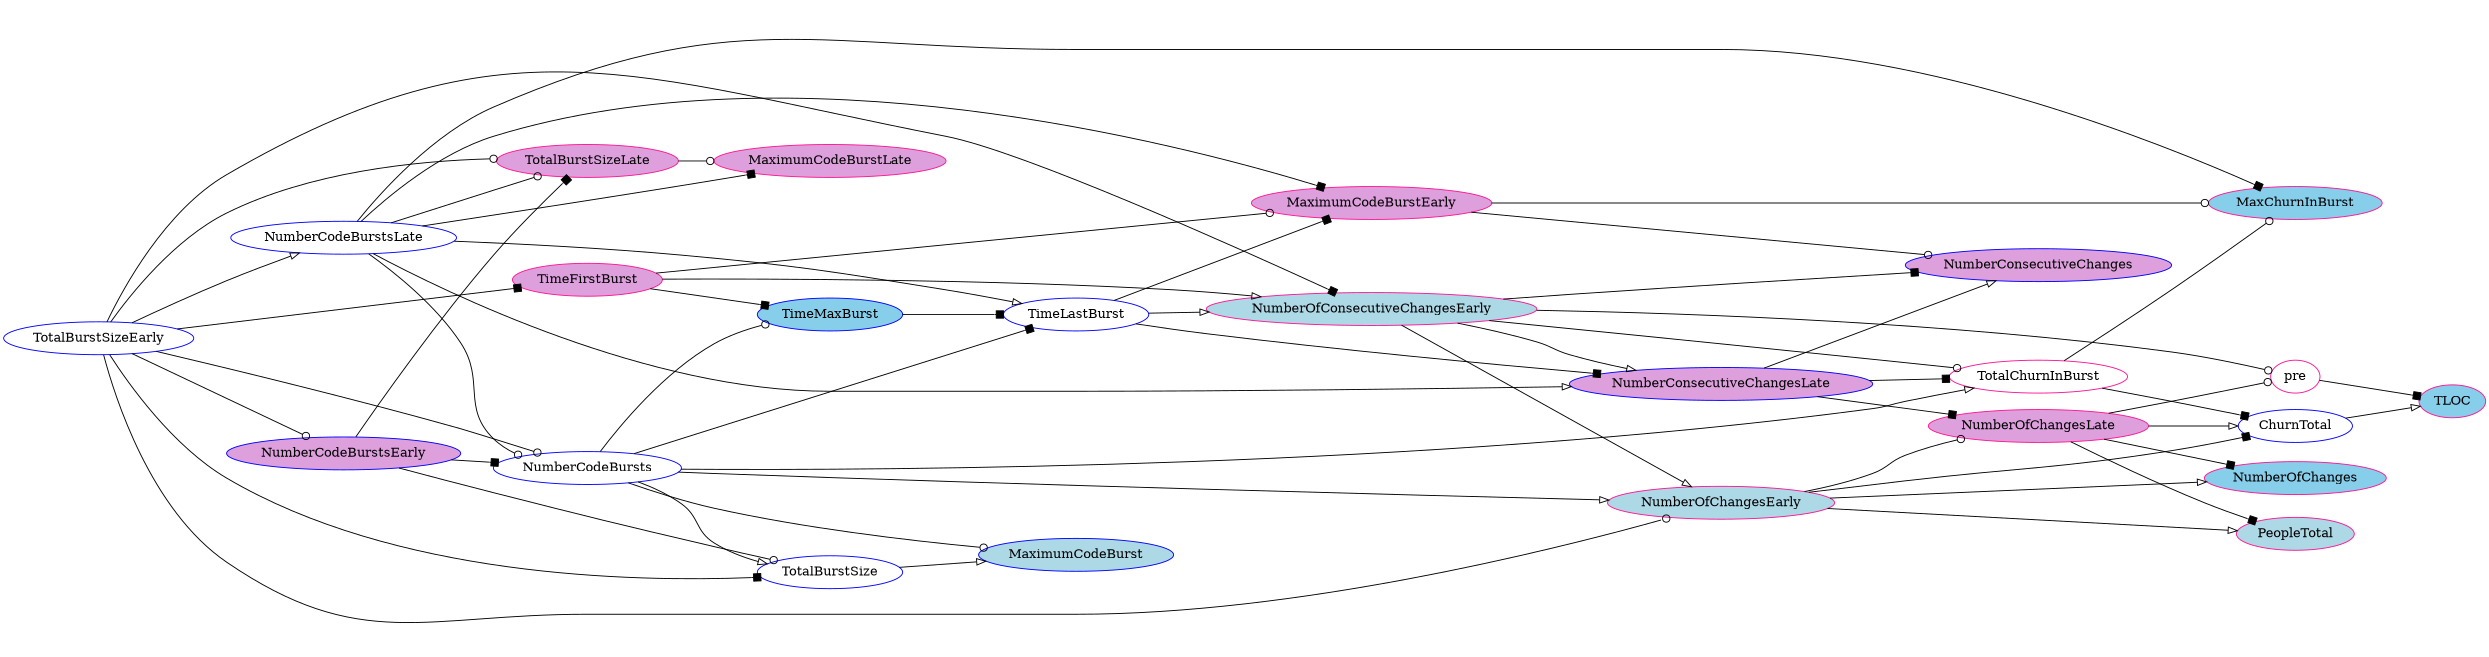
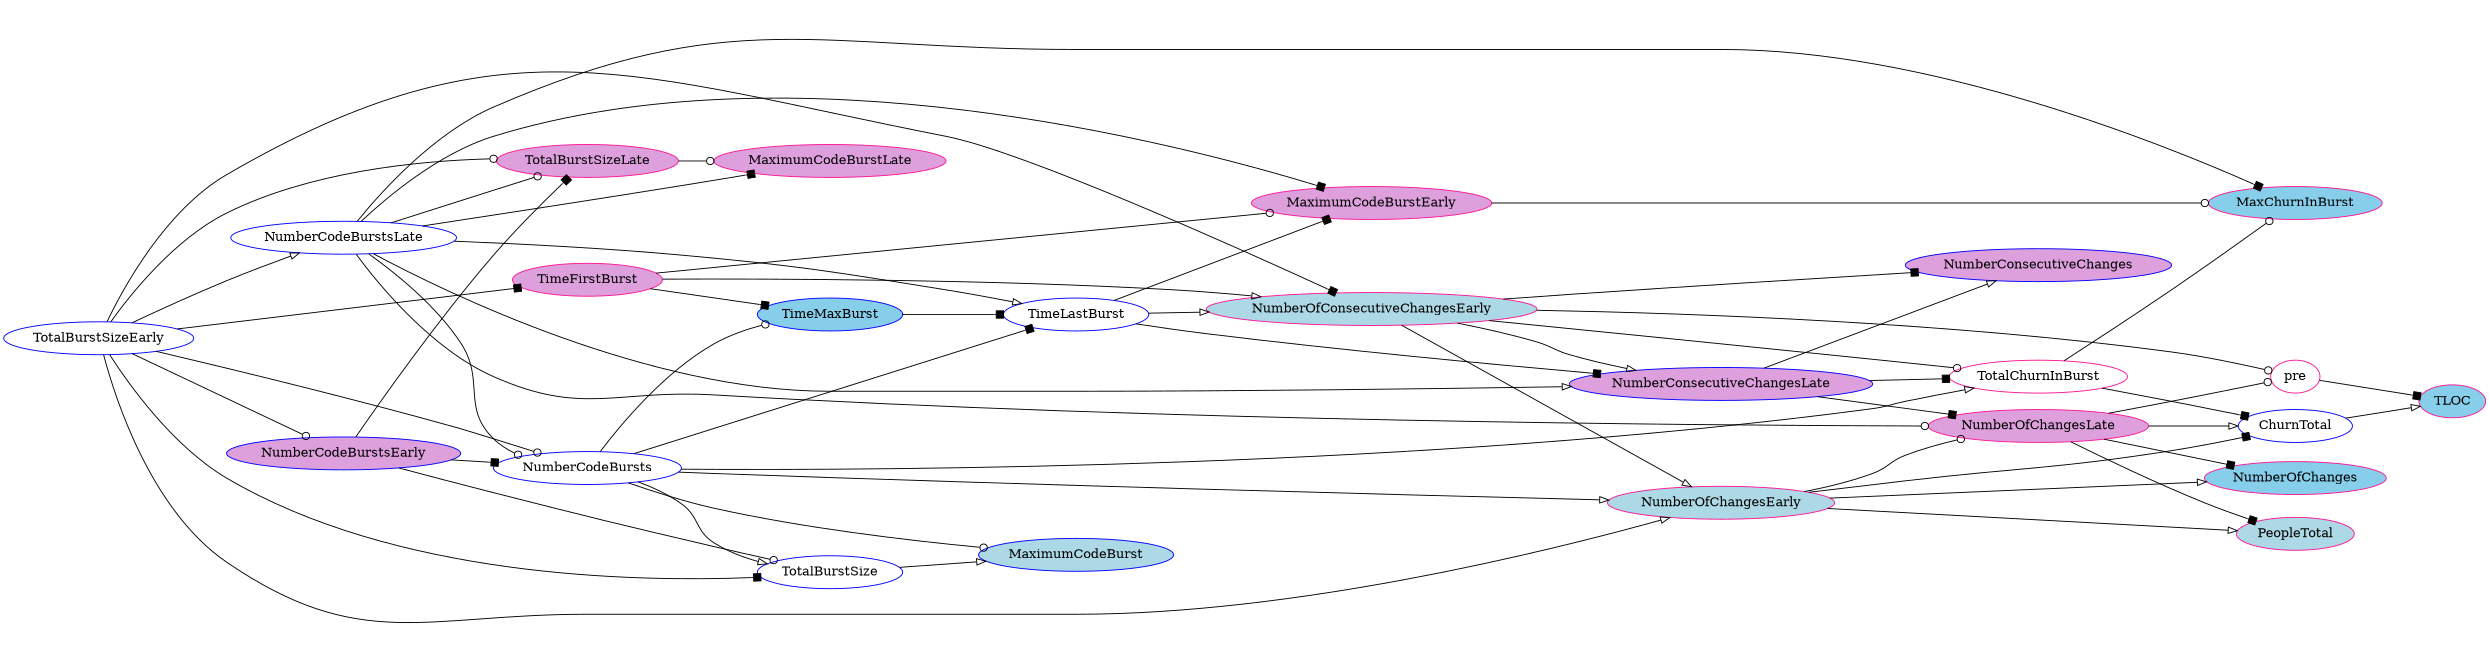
(1698, 233) -> none
none -> (1113, 412)
(819, 614) -> (819, 614)
